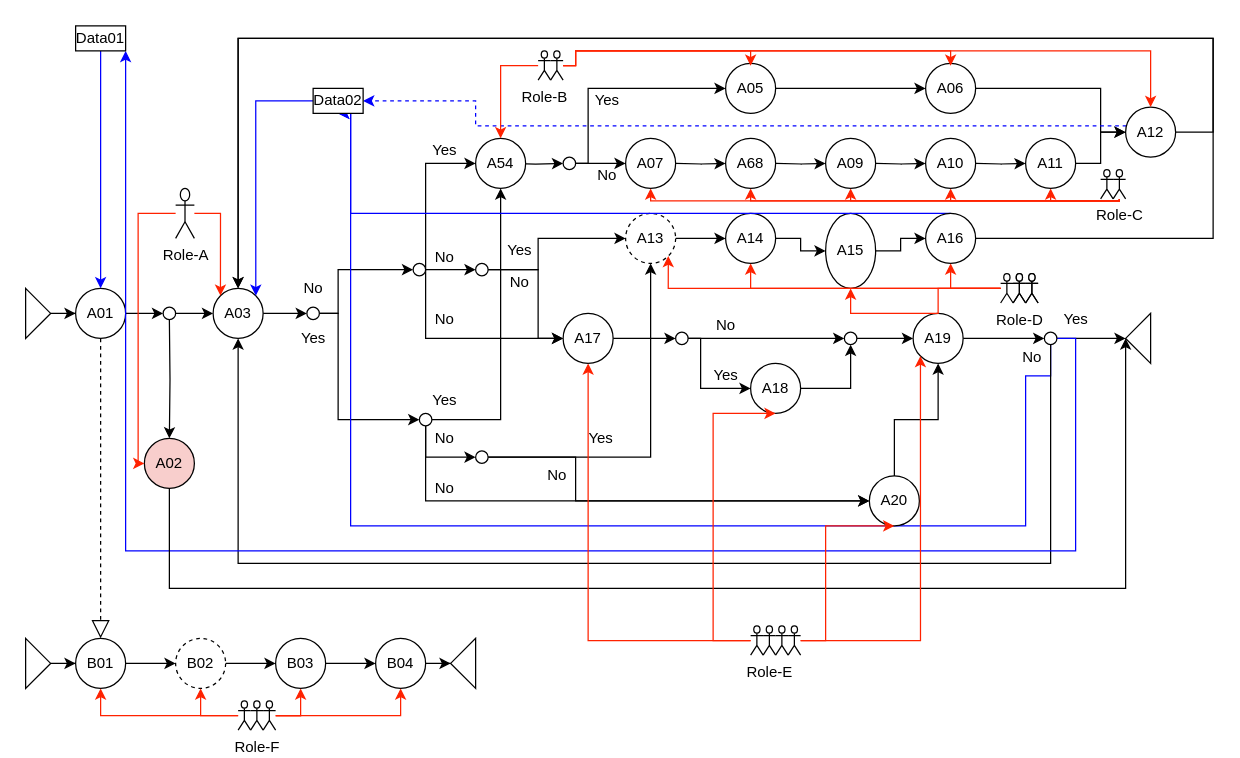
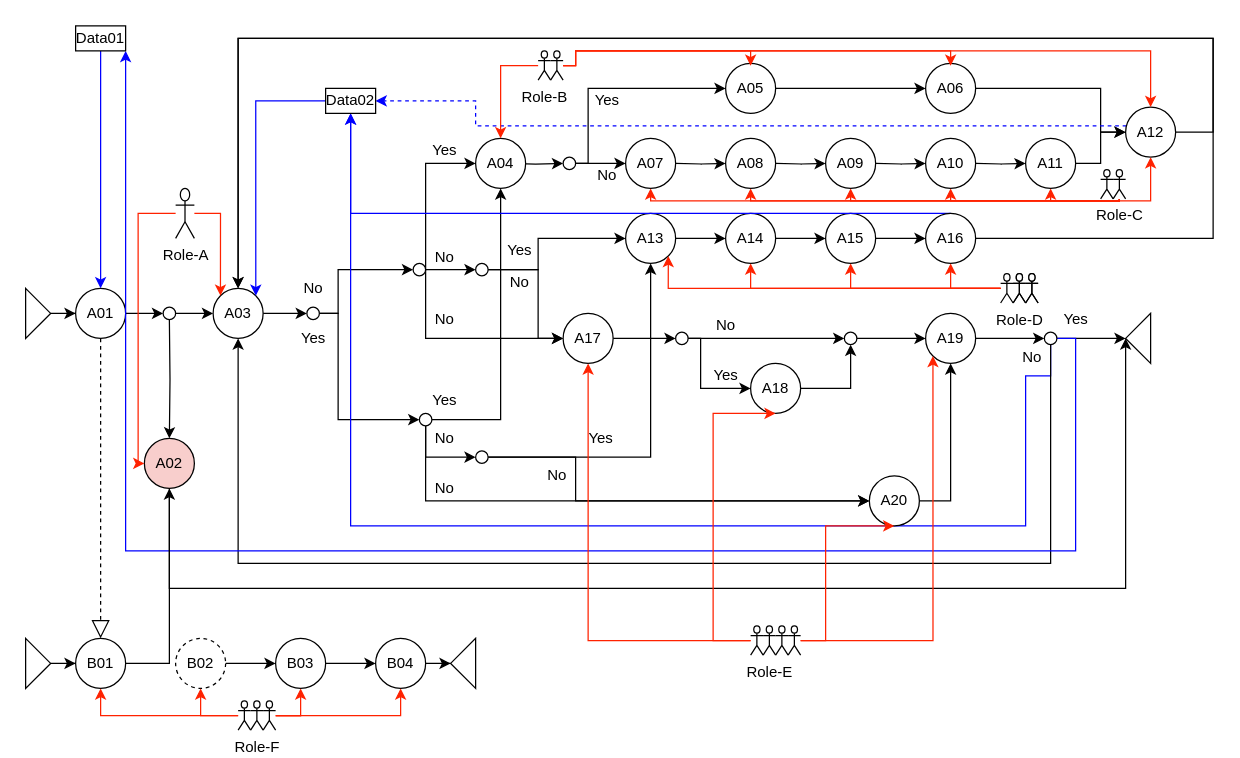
(338, 101) -> (351, 101)
(501, 163) -> (501, 163)
(751, 163) -> (751, 163)
none -> (1151, 199)
(651, 238) -> (651, 238)
(851, 251) -> (851, 238)
(938, 338) -> (951, 338)
(166, 663) -> (169, 630)
